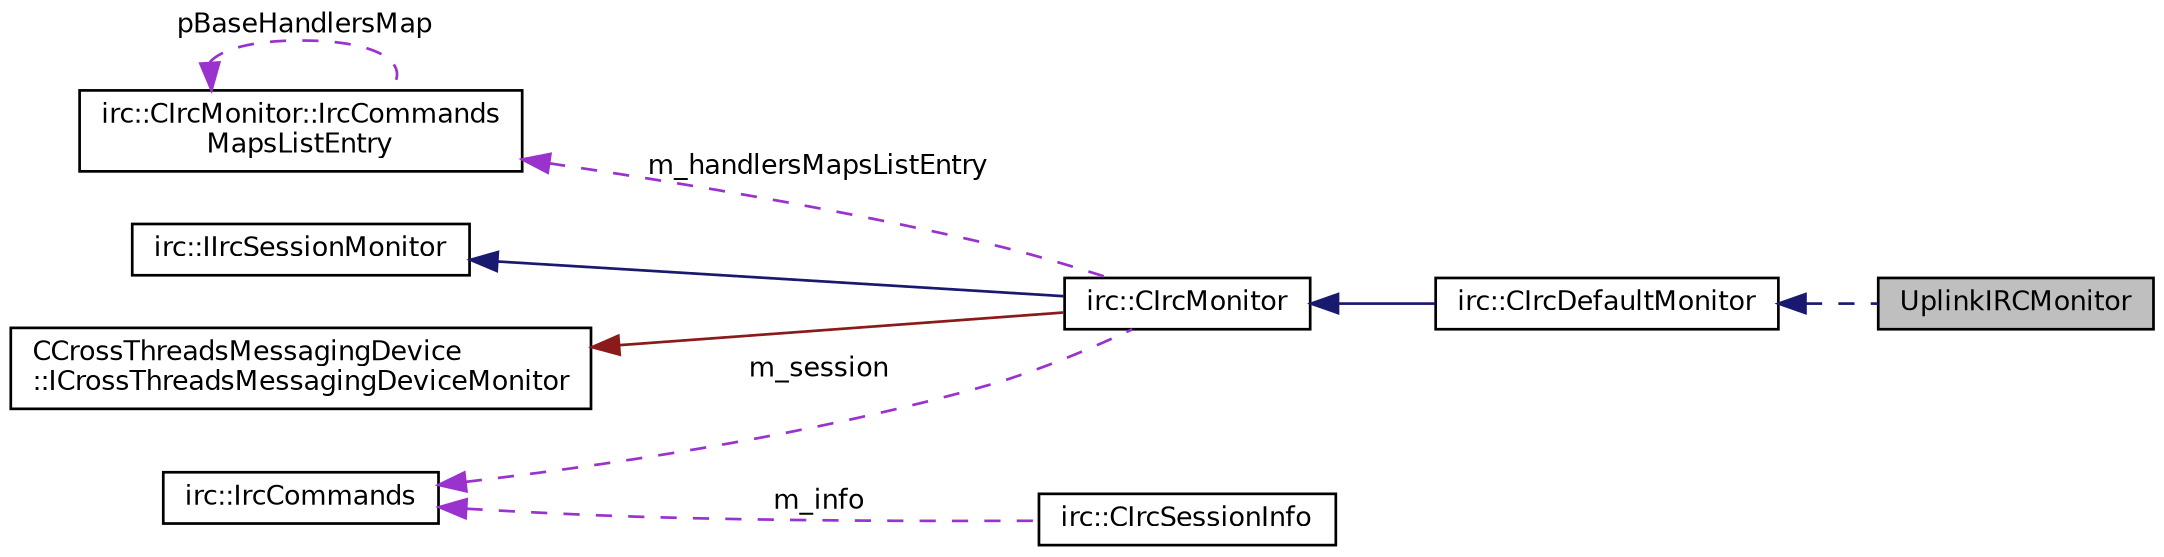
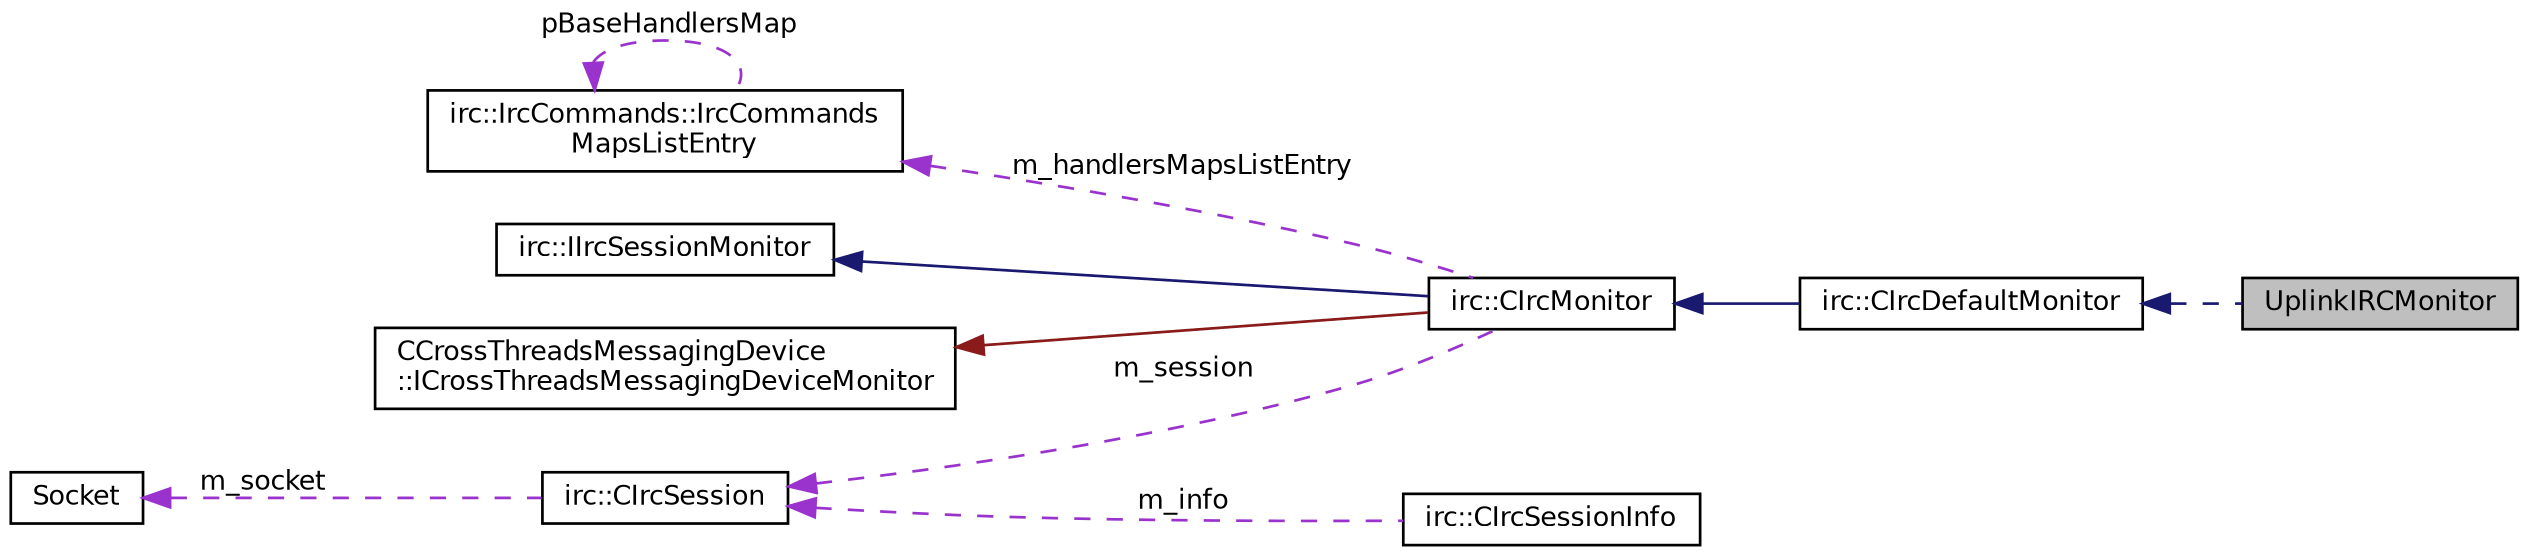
(301, 131) -> (665, 131)
none -> (77, 498)
(301, 498) -> (665, 498)
